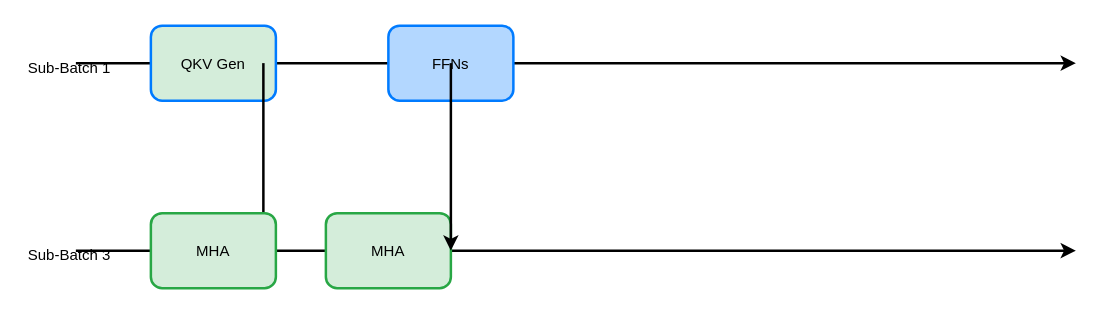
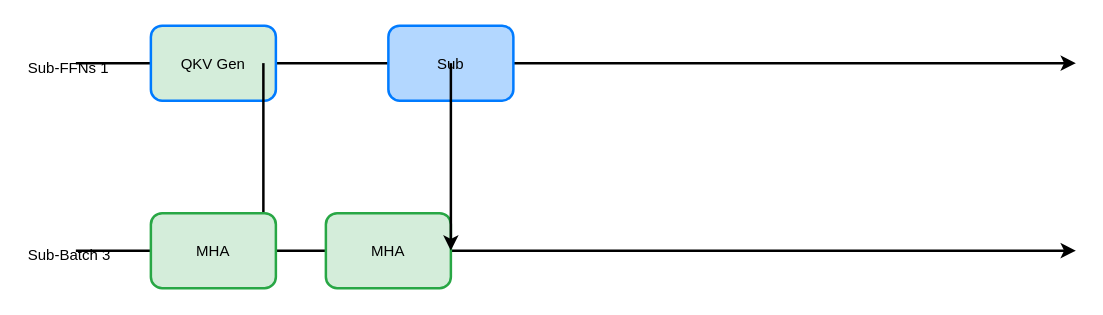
(450, 64) -> (450, 64)
(72, 68) -> (68, 68)
